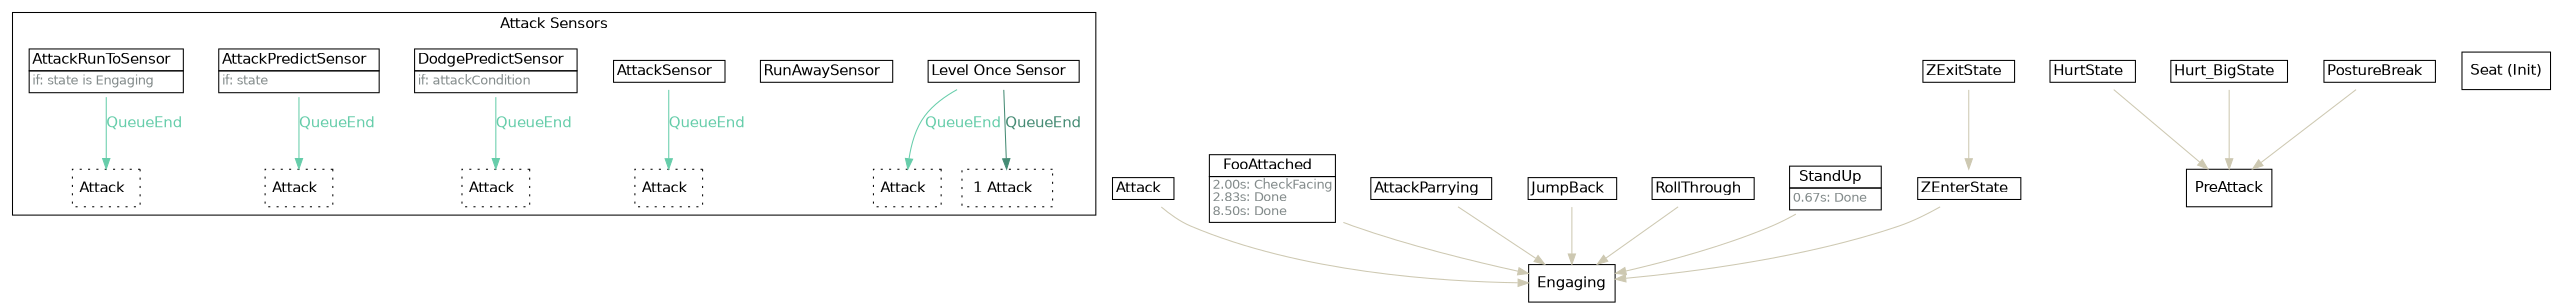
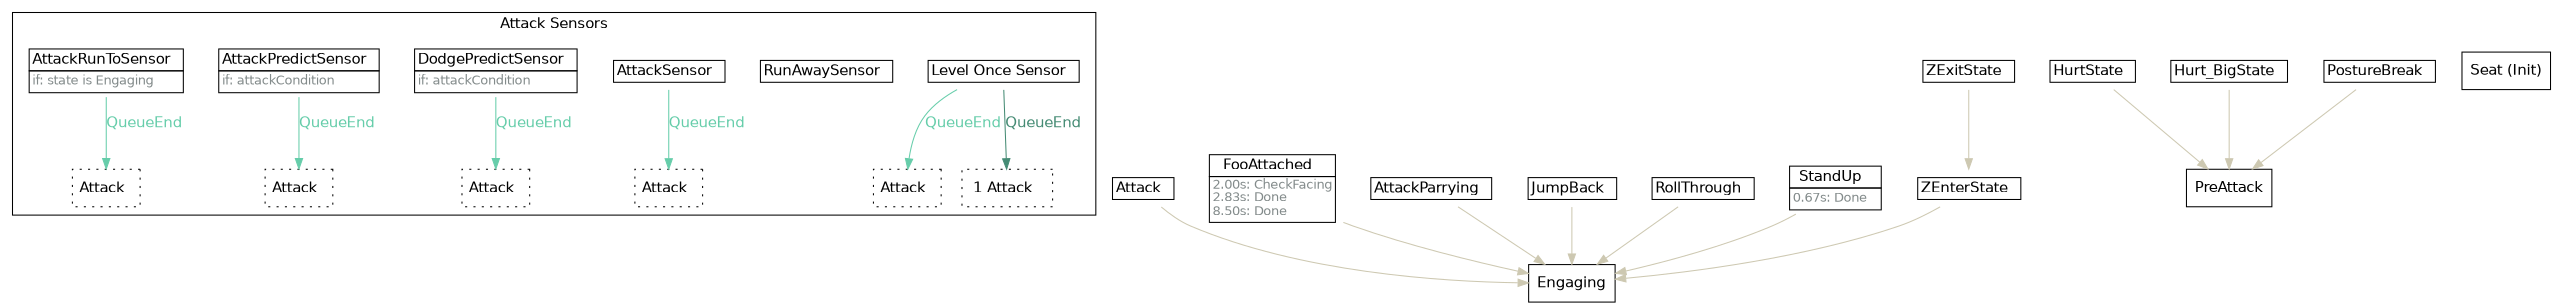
(245, 81) -> (279, 81)
